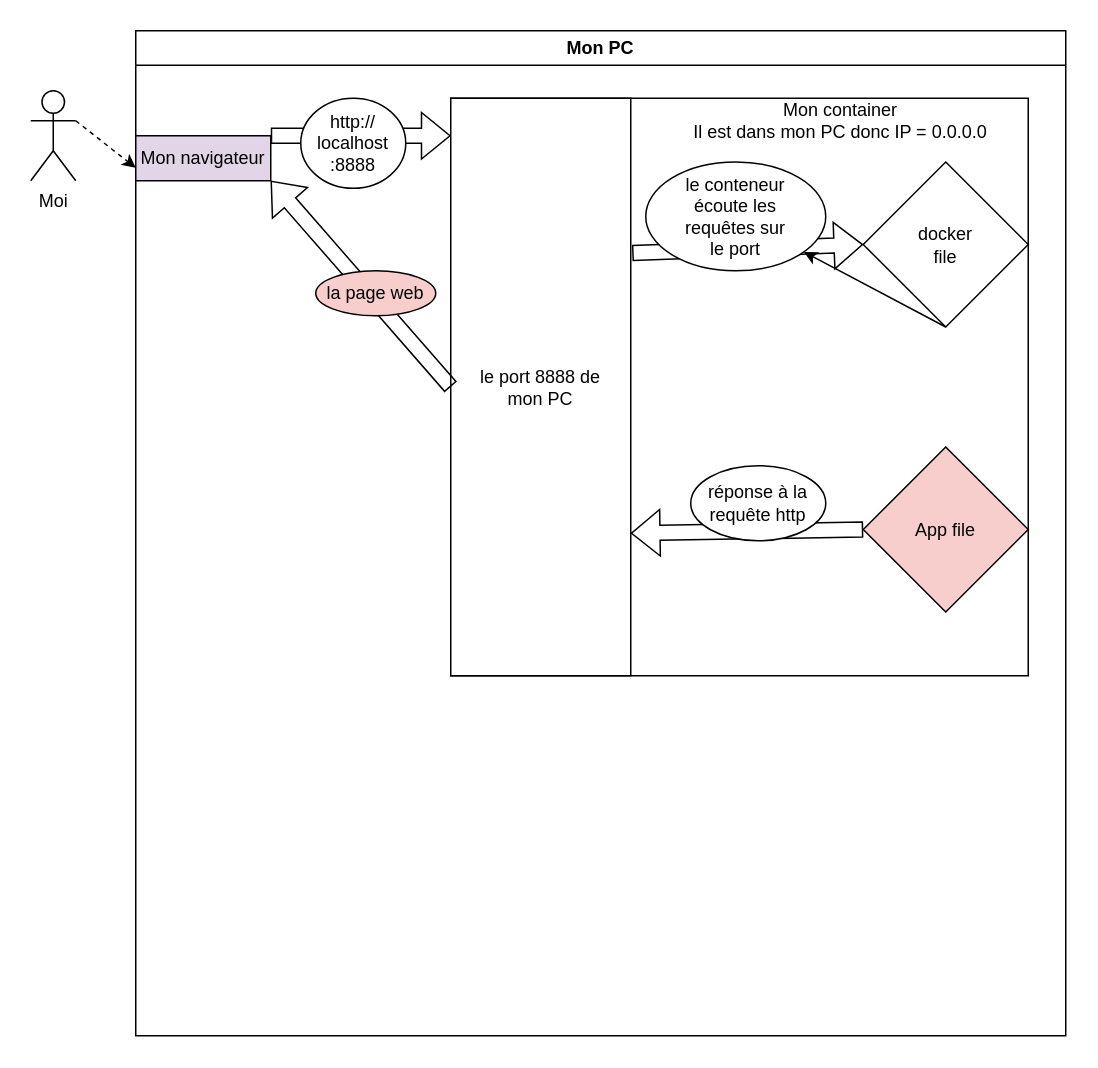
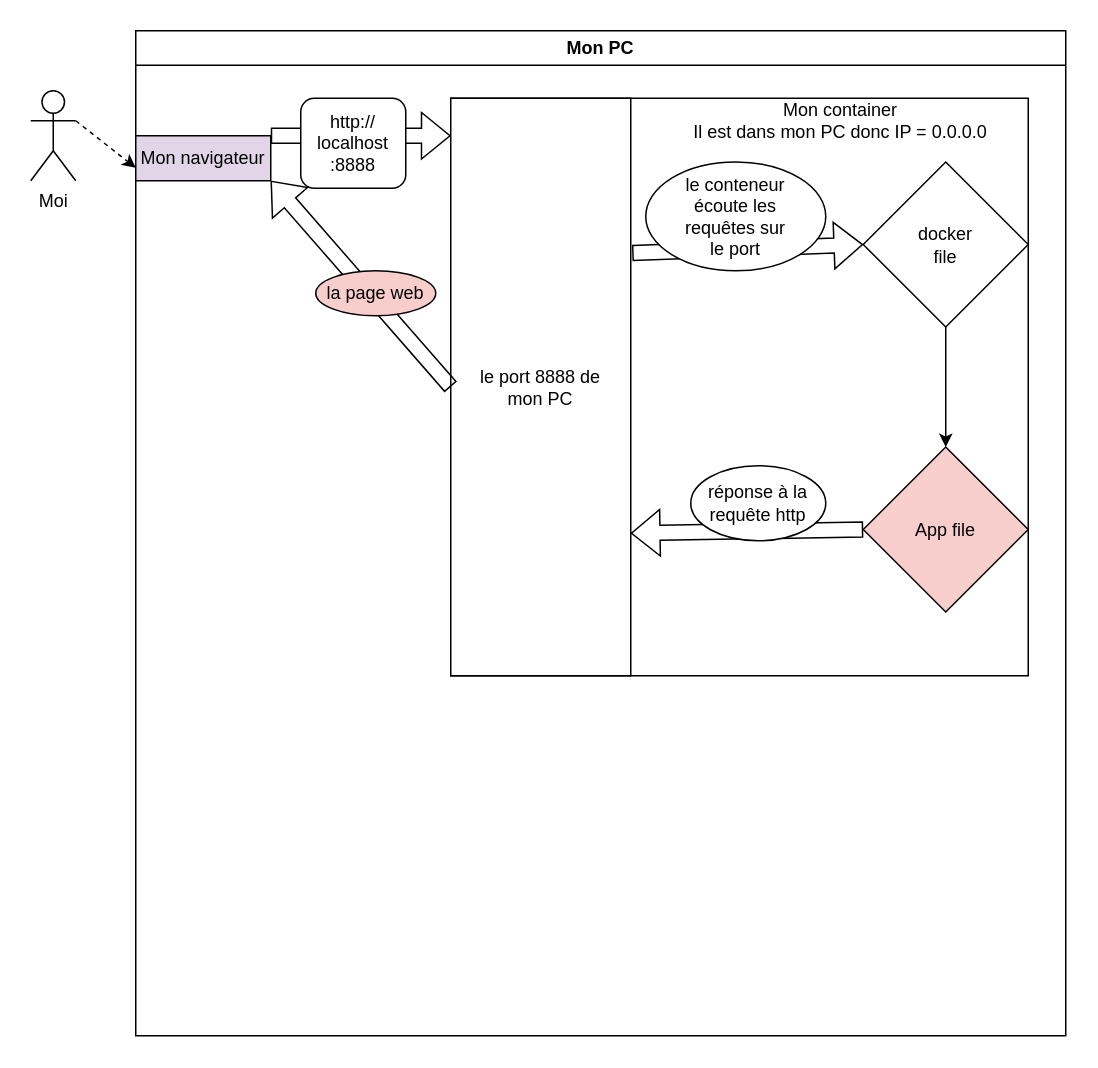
(353, 143) -> (353, 143)
(879, 292) -> (946, 382)
